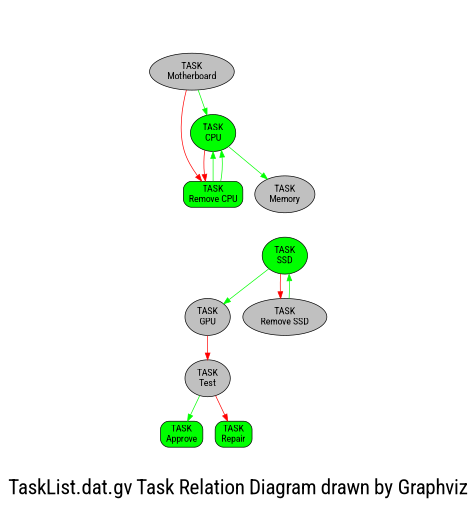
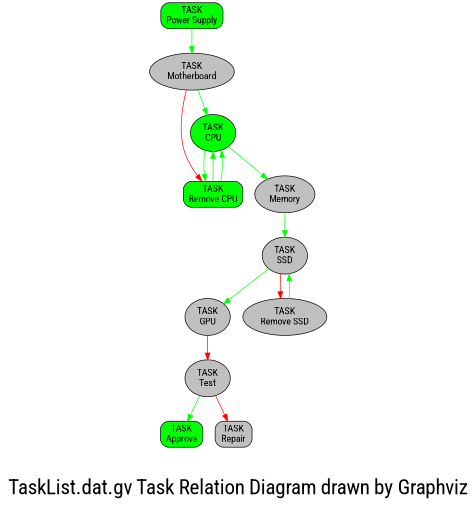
none -> (192, 16)
(204, 162) -> (204, 162)
none -> (285, 222)
(285, 256) -> (285, 256)
(234, 434) -> (234, 434)
